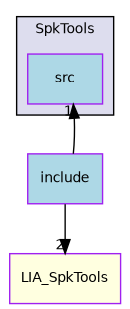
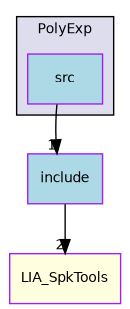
(65, 30) -> (65, 30)
(74, 136) -> (56, 124)
